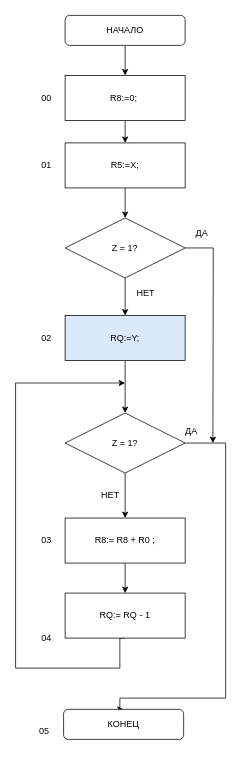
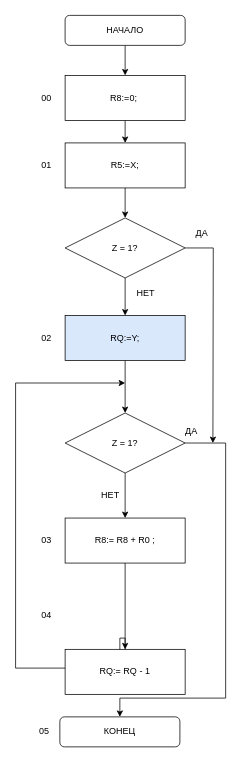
(125, 615) -> (125, 672)
(46, 638) -> (46, 615)
(123, 724) -> (120, 732)
